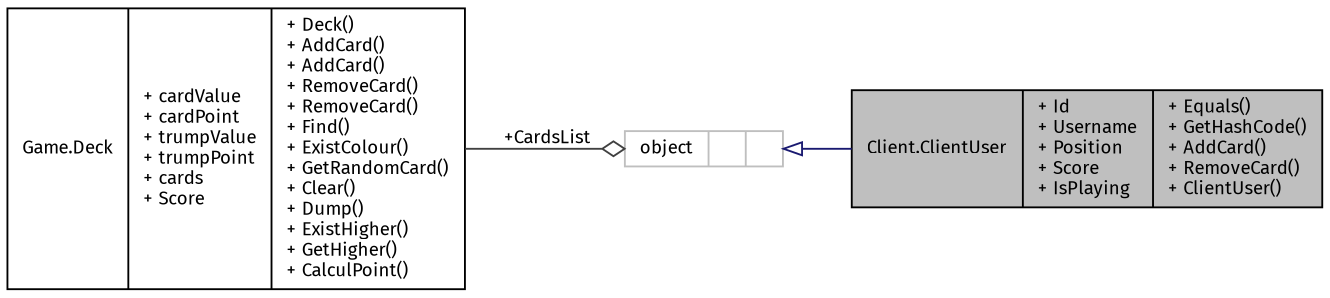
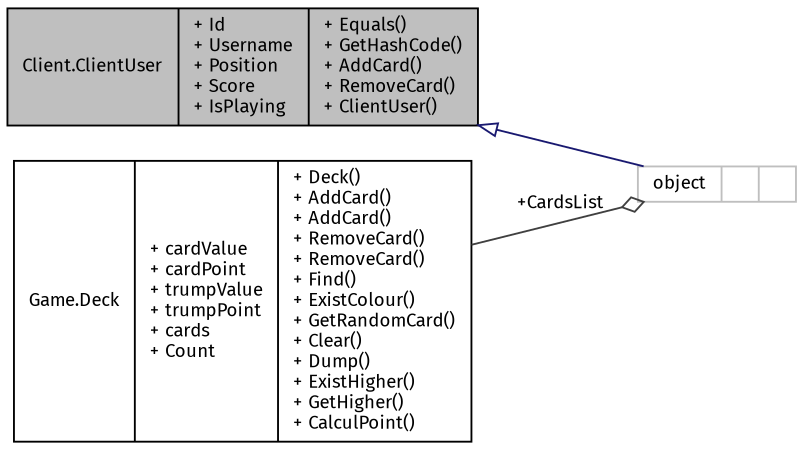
(827, 149) -> (570, 148)
(175, 199) -> (183, 351)
